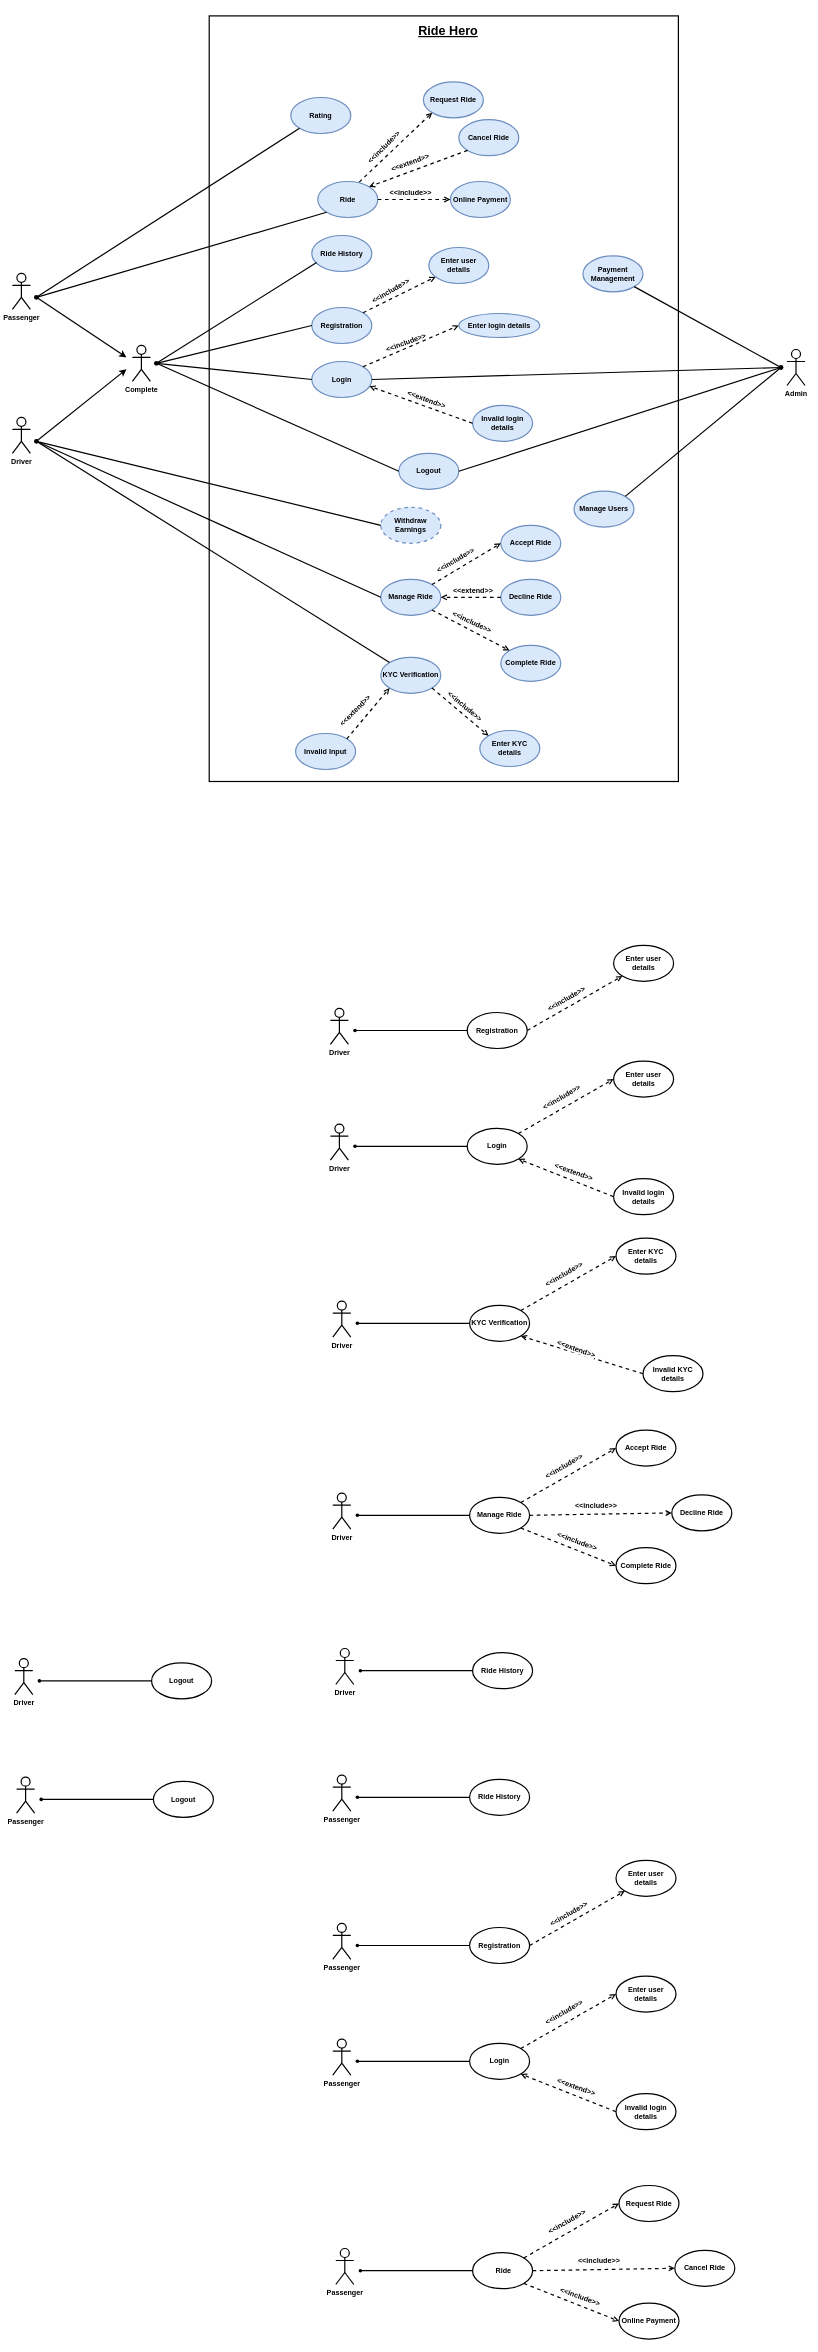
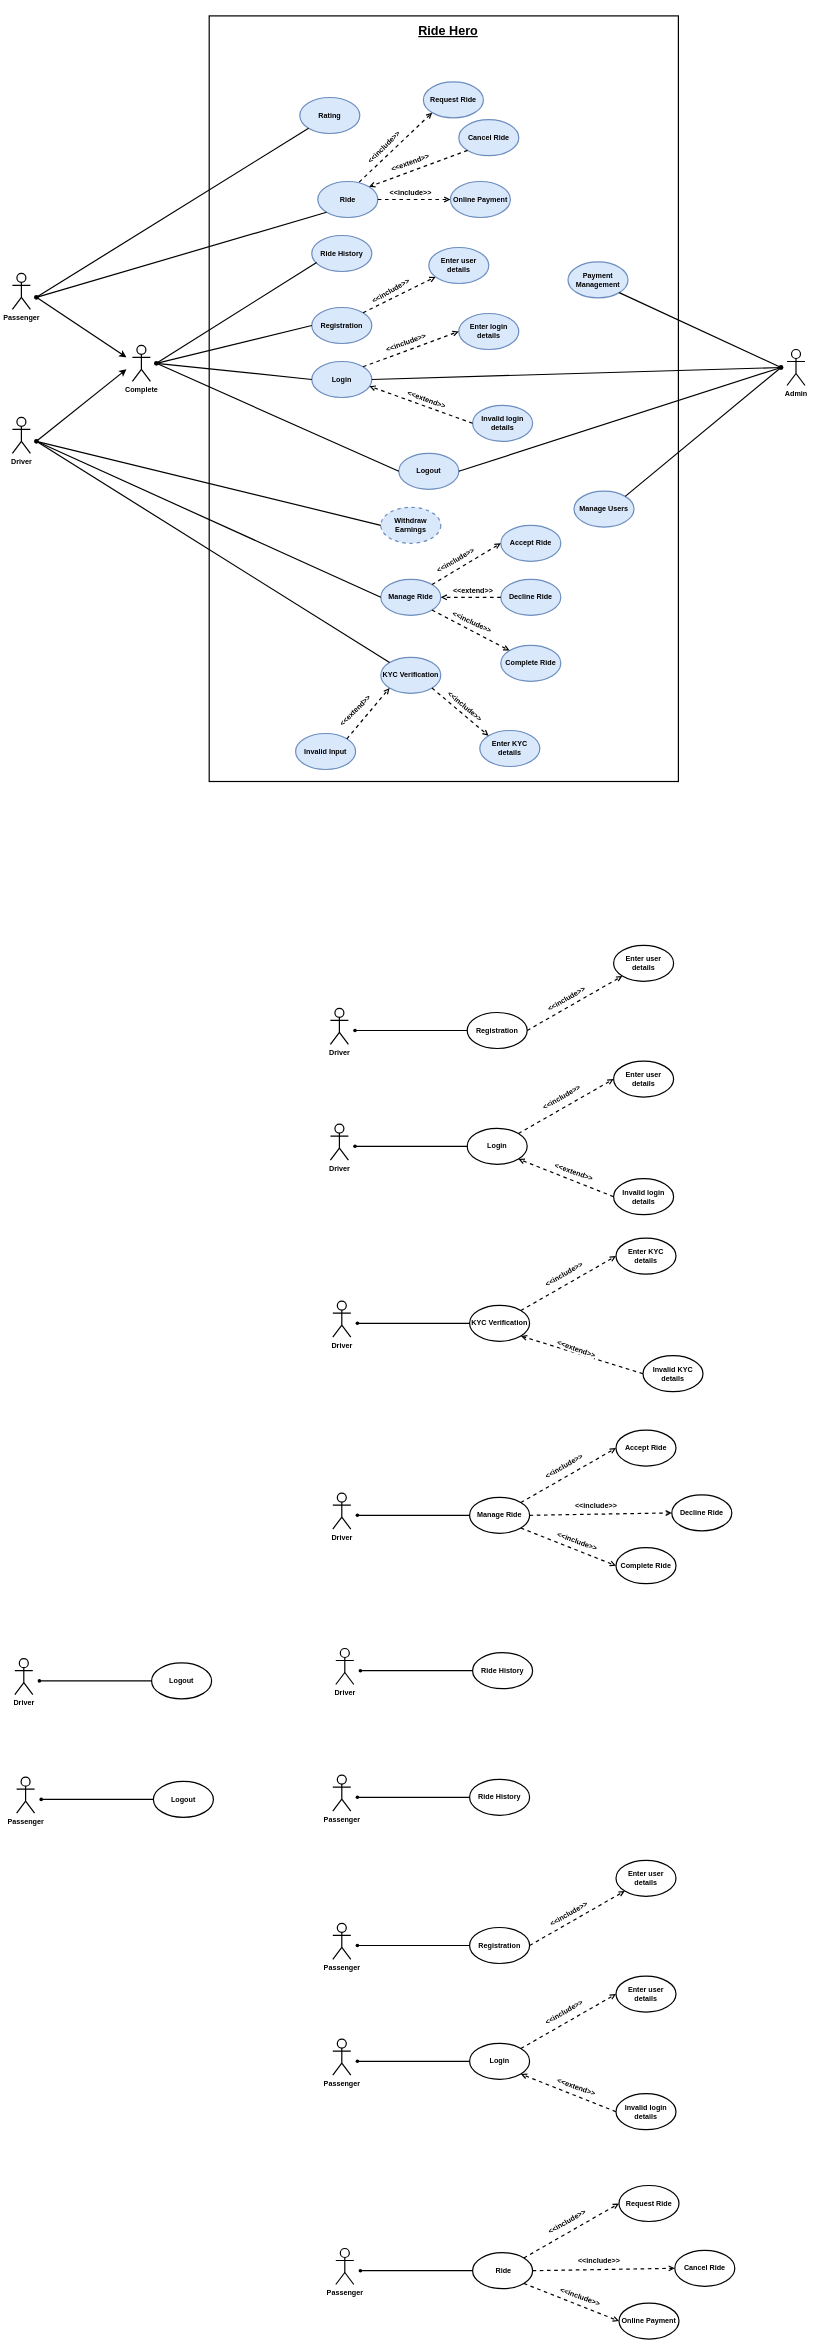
(321, 116) -> (330, 116)
(613, 274) -> (598, 280)
(499, 326) -> (489, 332)
